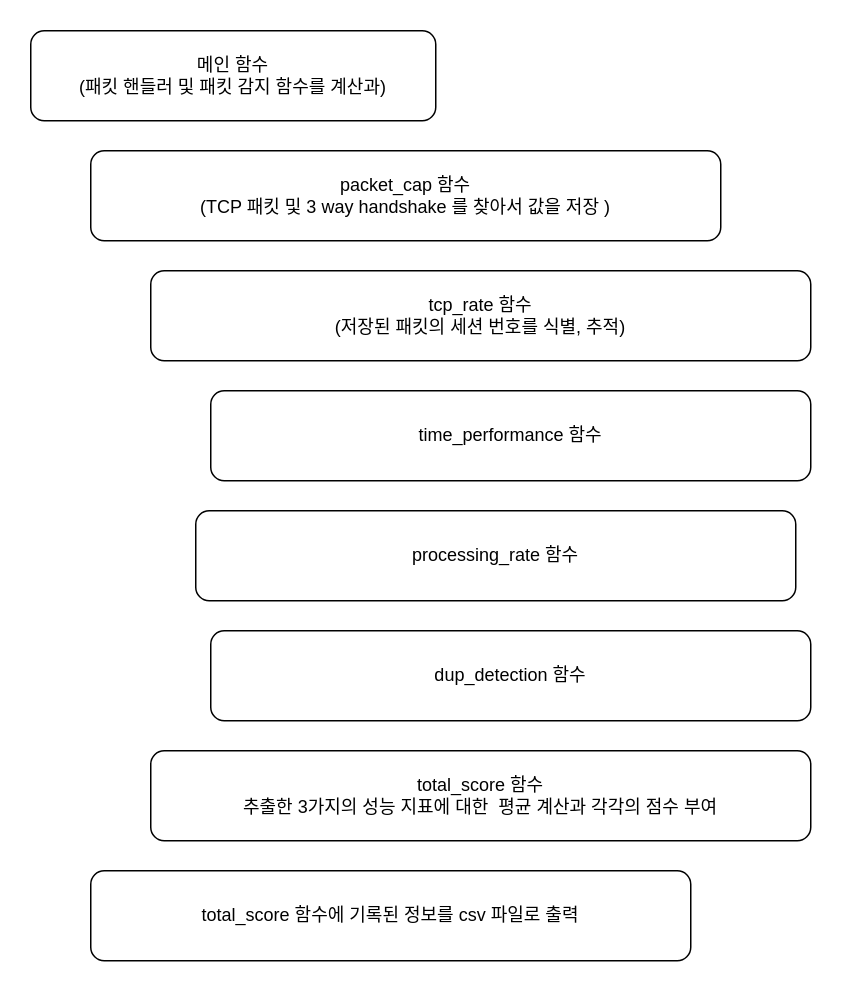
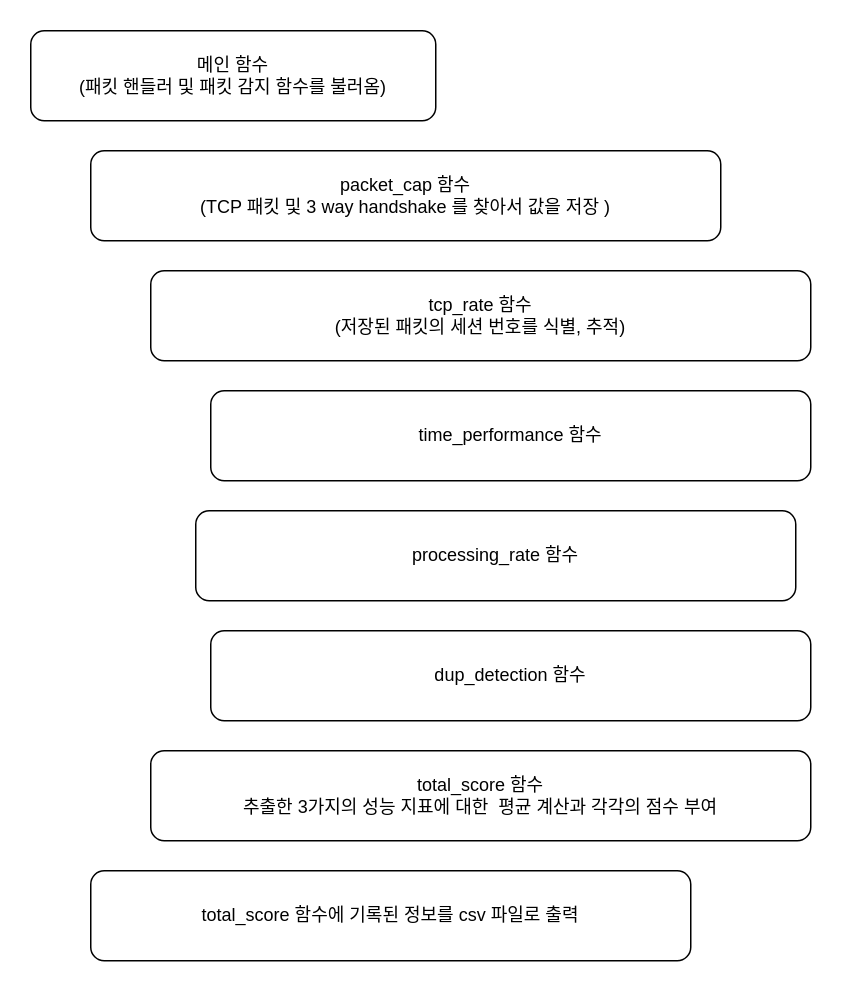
(233, 76) -> (233, 76)
